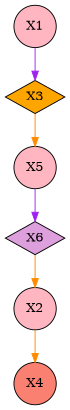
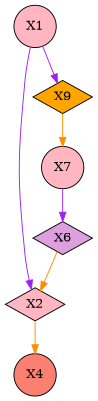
(35, 97) -> (63, 97)
none -> (19, 164)
(35, 168) -> (63, 168)
(35, 309) -> (35, 304)
